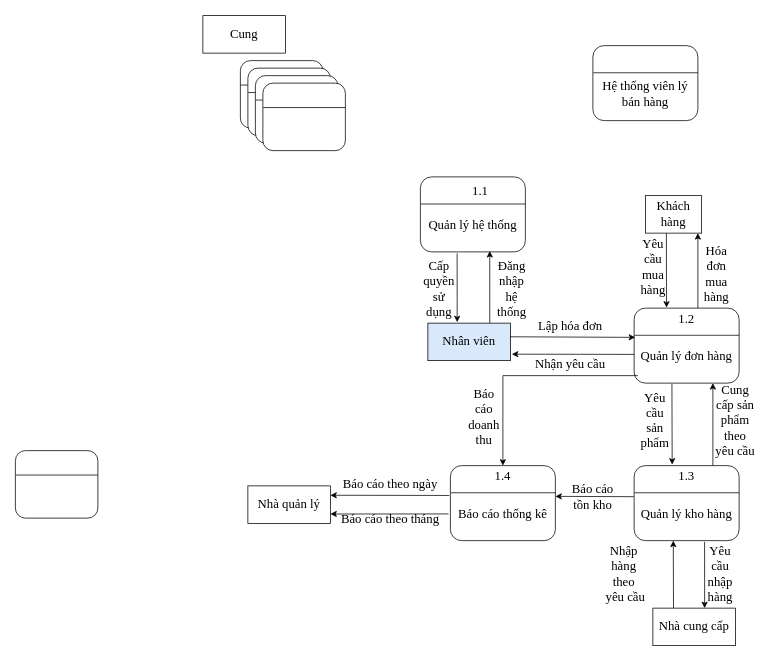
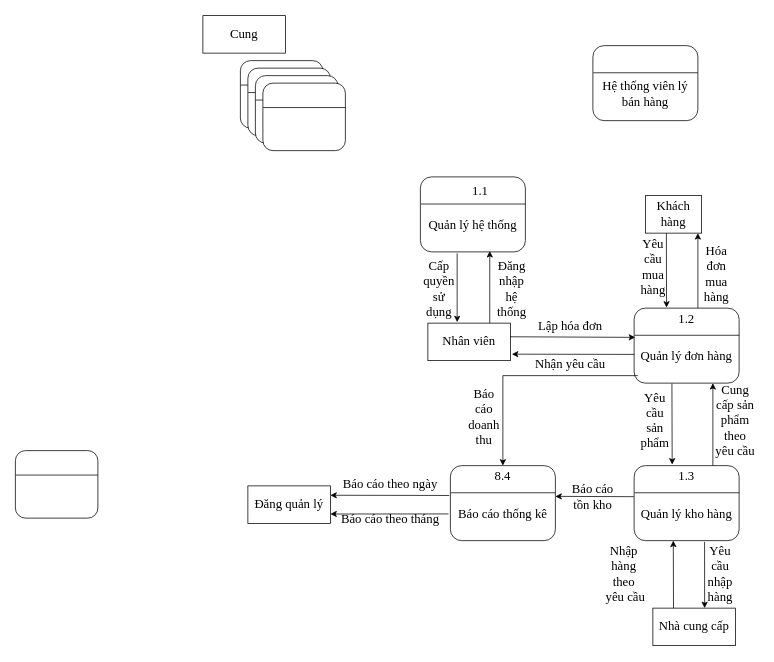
(469, 342) -> (469, 342)
(503, 477) -> (503, 477)
(289, 504) -> (289, 504)
